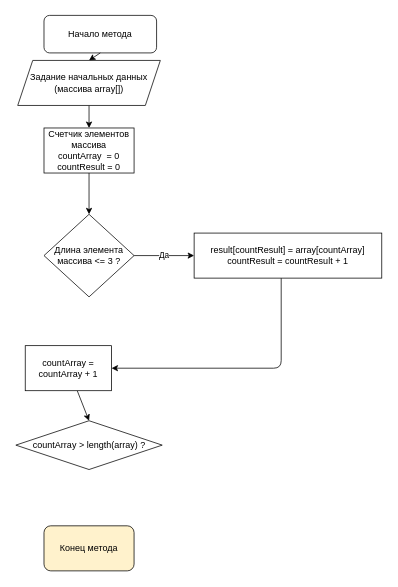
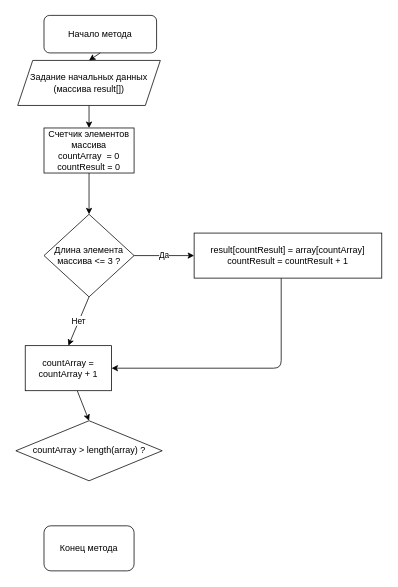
(89, 83) -> (89, 83)
none -> (79, 319)
(89, 445) -> (89, 450)
(89, 548) -> (89, 548)
